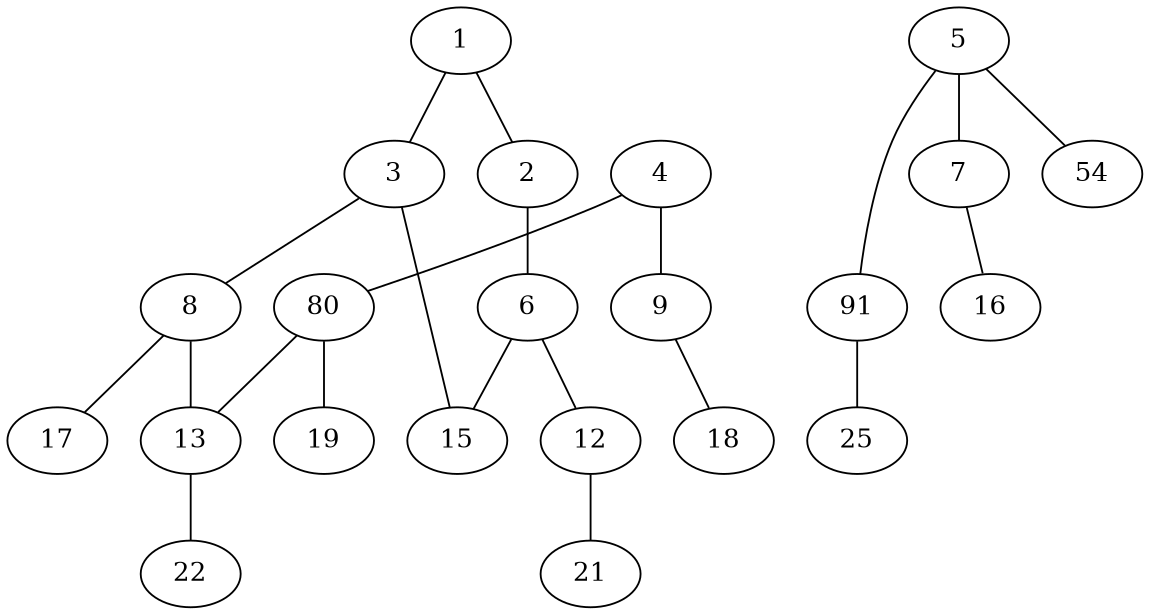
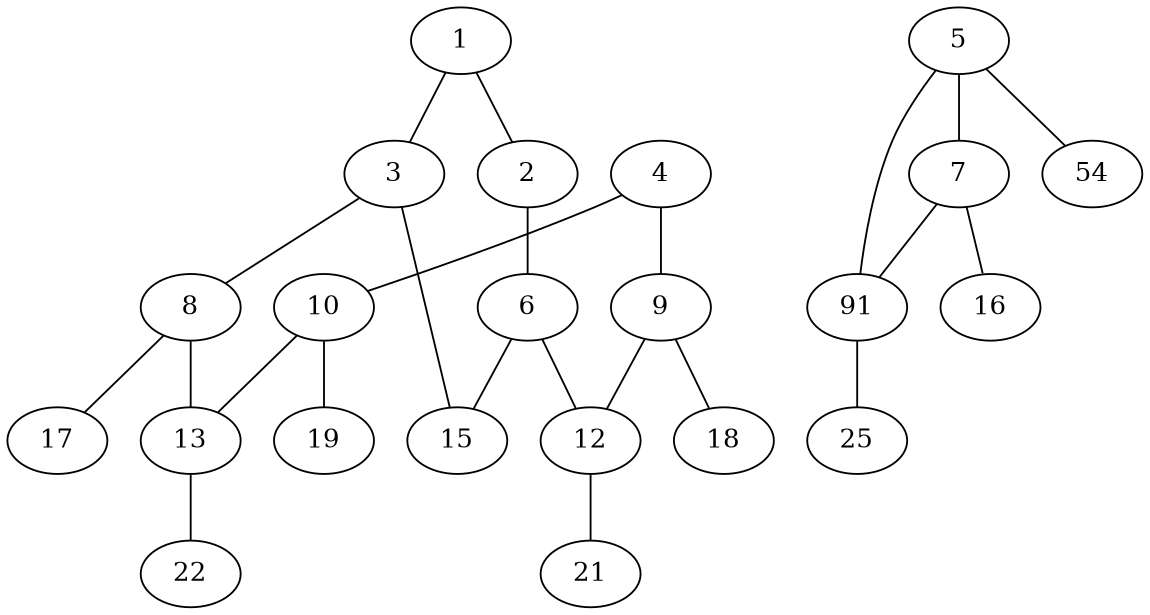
none -> (908, 241)
(324, 307) -> (324, 307)
none -> (626, 374)
